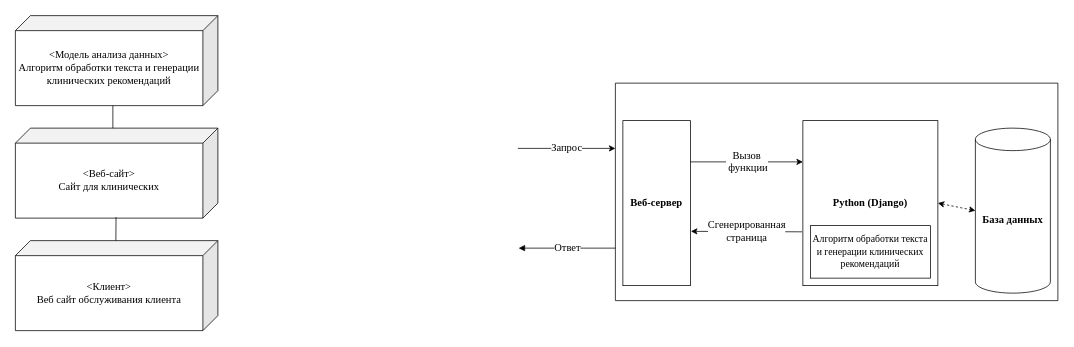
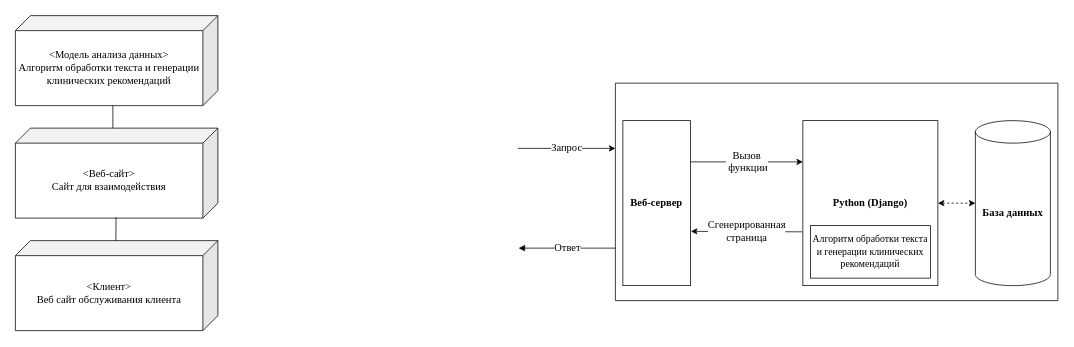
(109, 180) -> (109, 180)
(1013, 210) -> (1013, 203)
